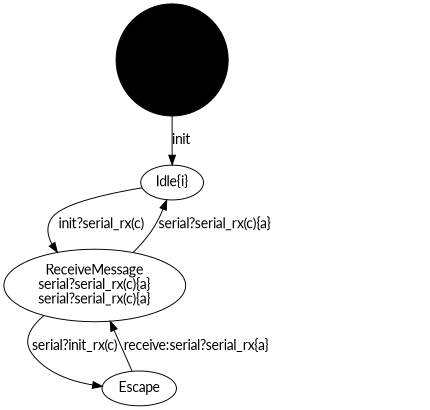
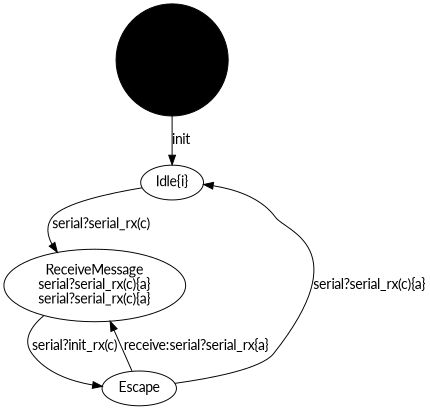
(102, 225) -> (102, 225)
(151, 232) -> (307, 298)
